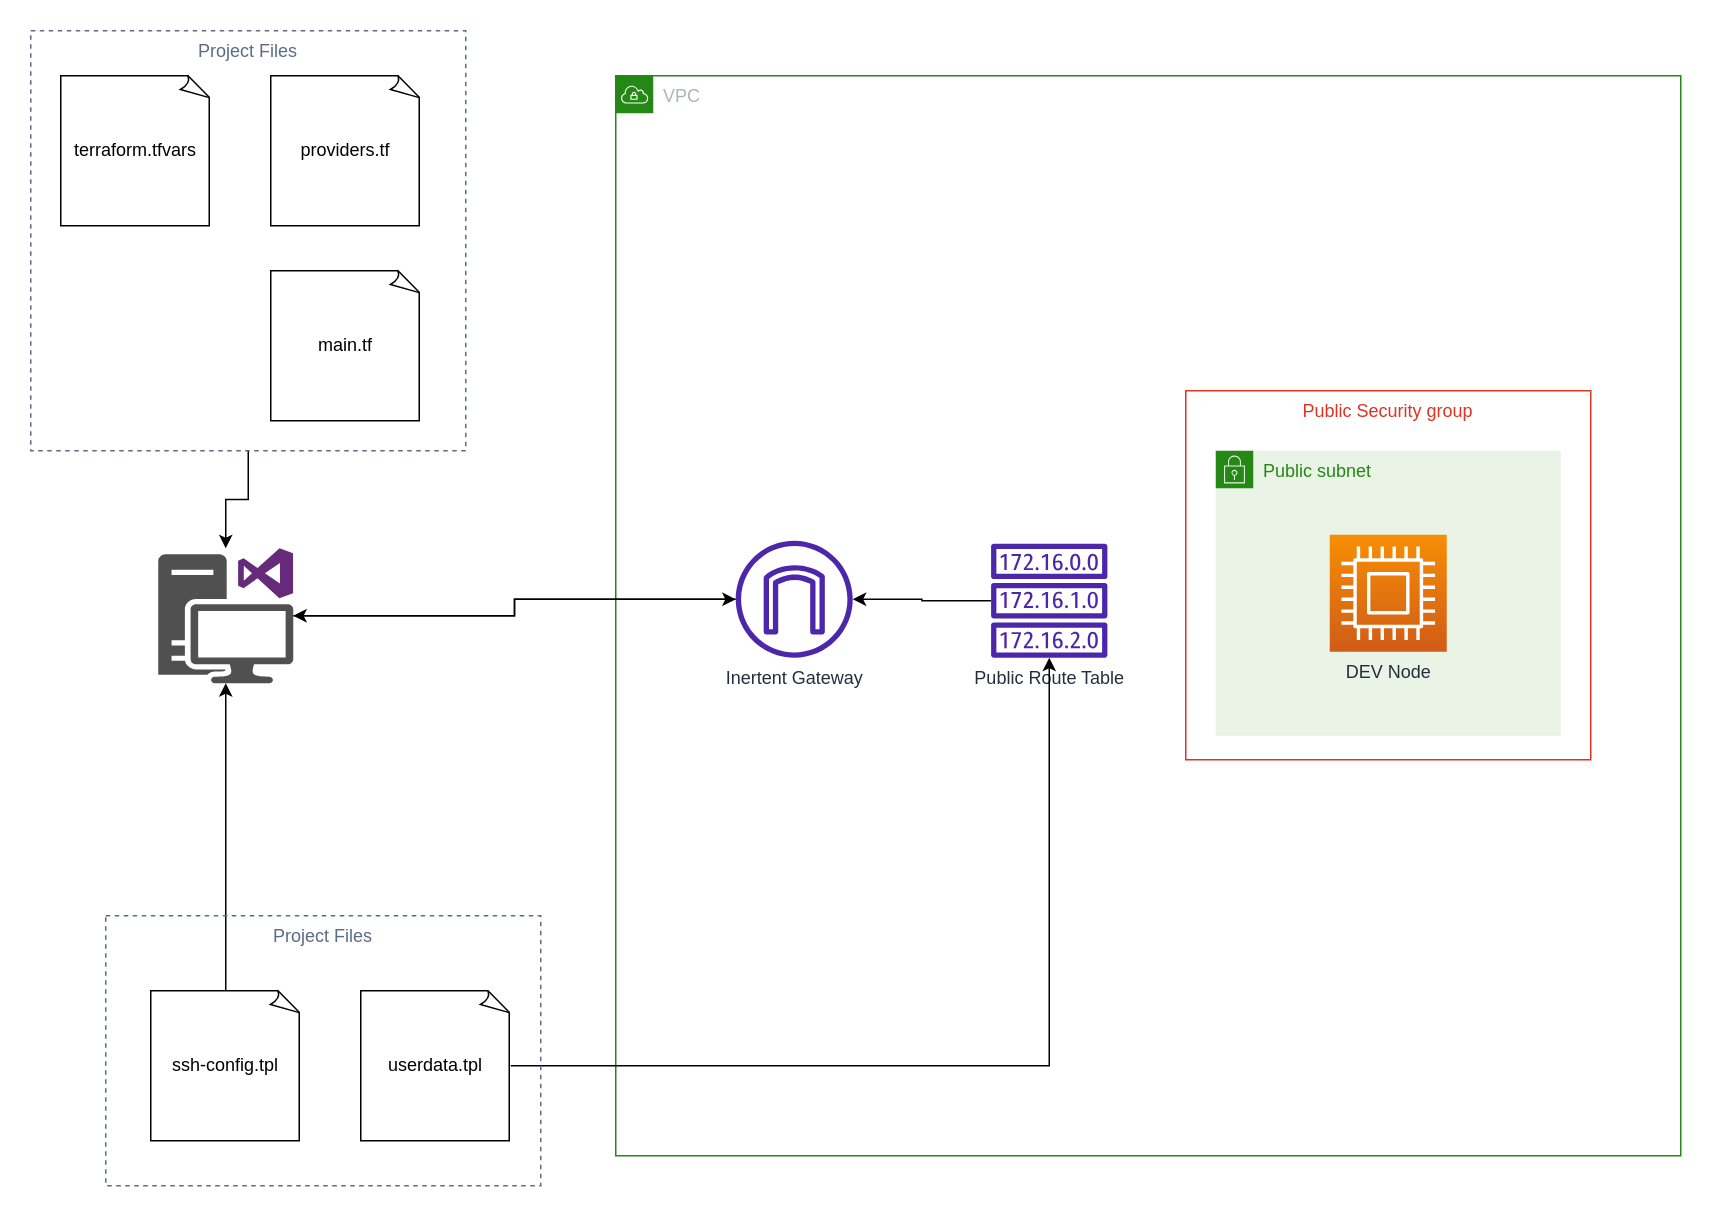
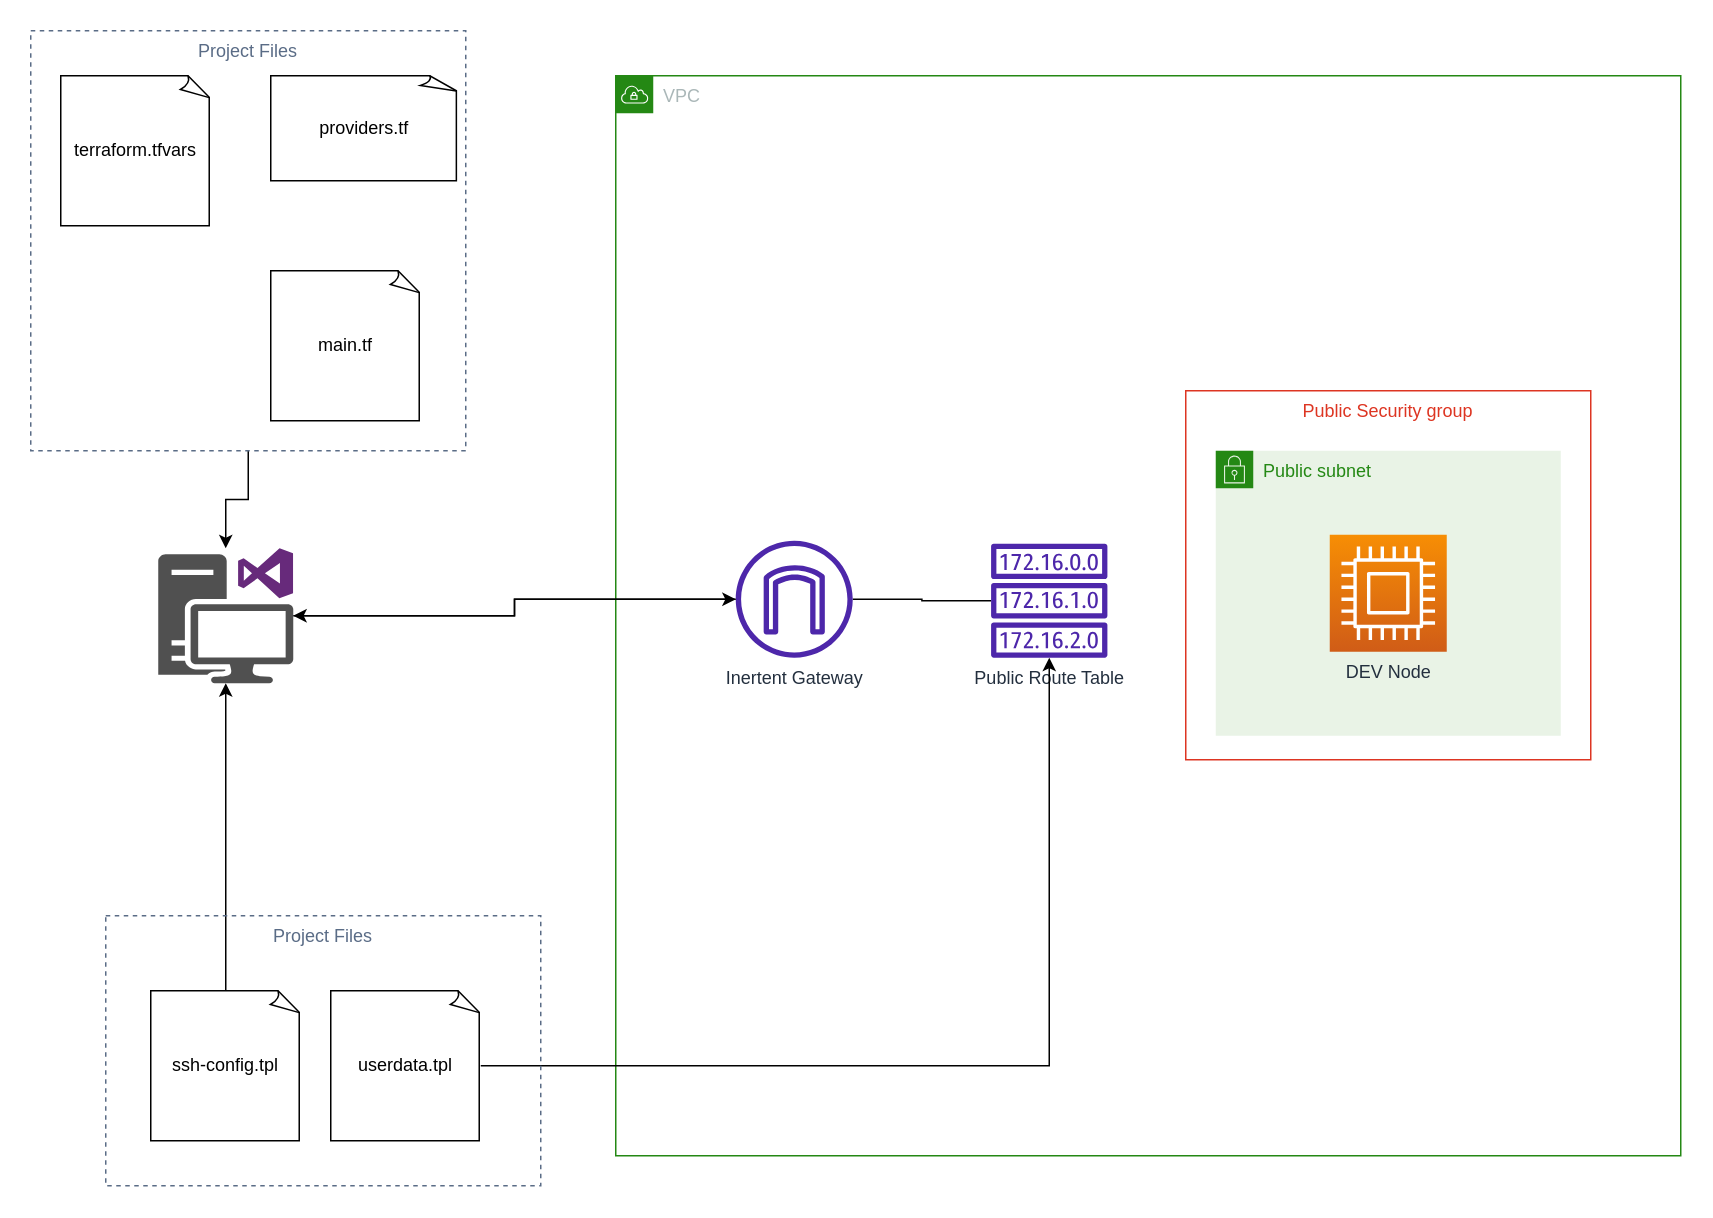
(346, 151) -> (365, 128)
(864, 599) -> (859, 599)
(436, 1066) -> (406, 1066)
